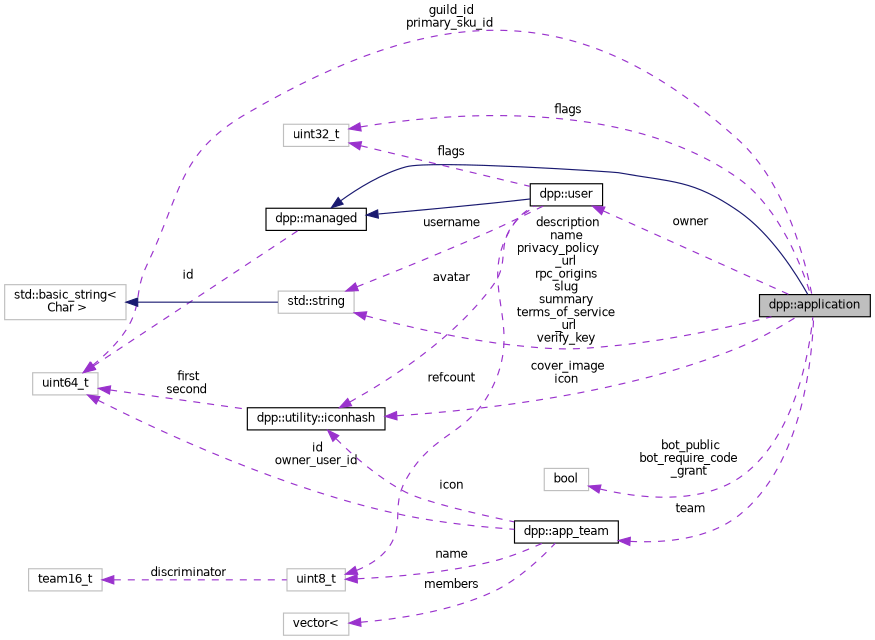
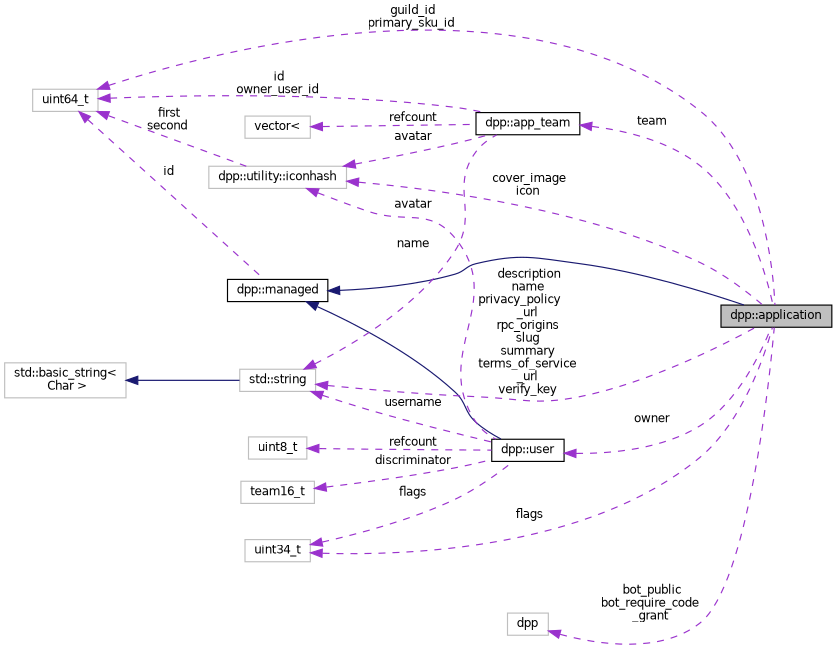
(316, 135) -> (278, 551)
(316, 419) -> (278, 177)
(566, 480) -> (528, 624)
(450, 486) -> (411, 137)
(452, 569) -> (444, 265)
(200, 580) -> (409, 476)
(450, 585) -> (411, 118)
